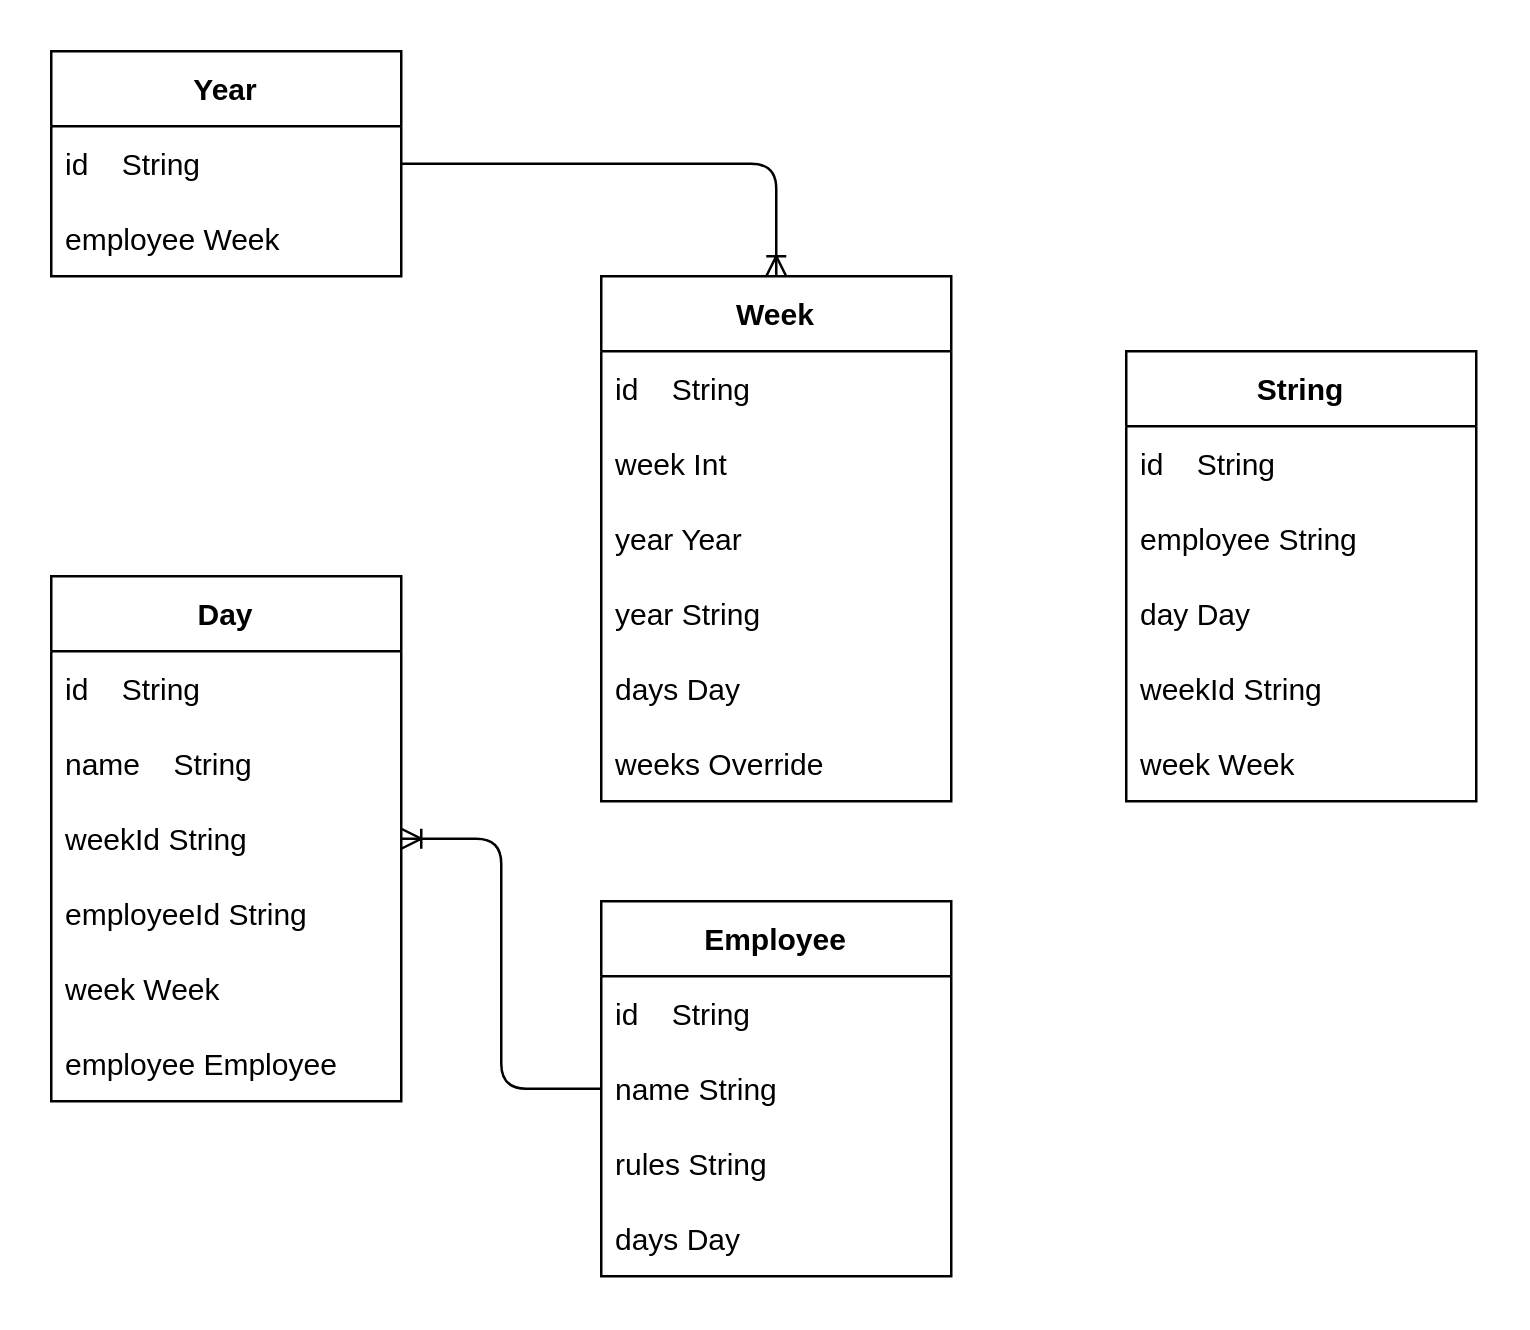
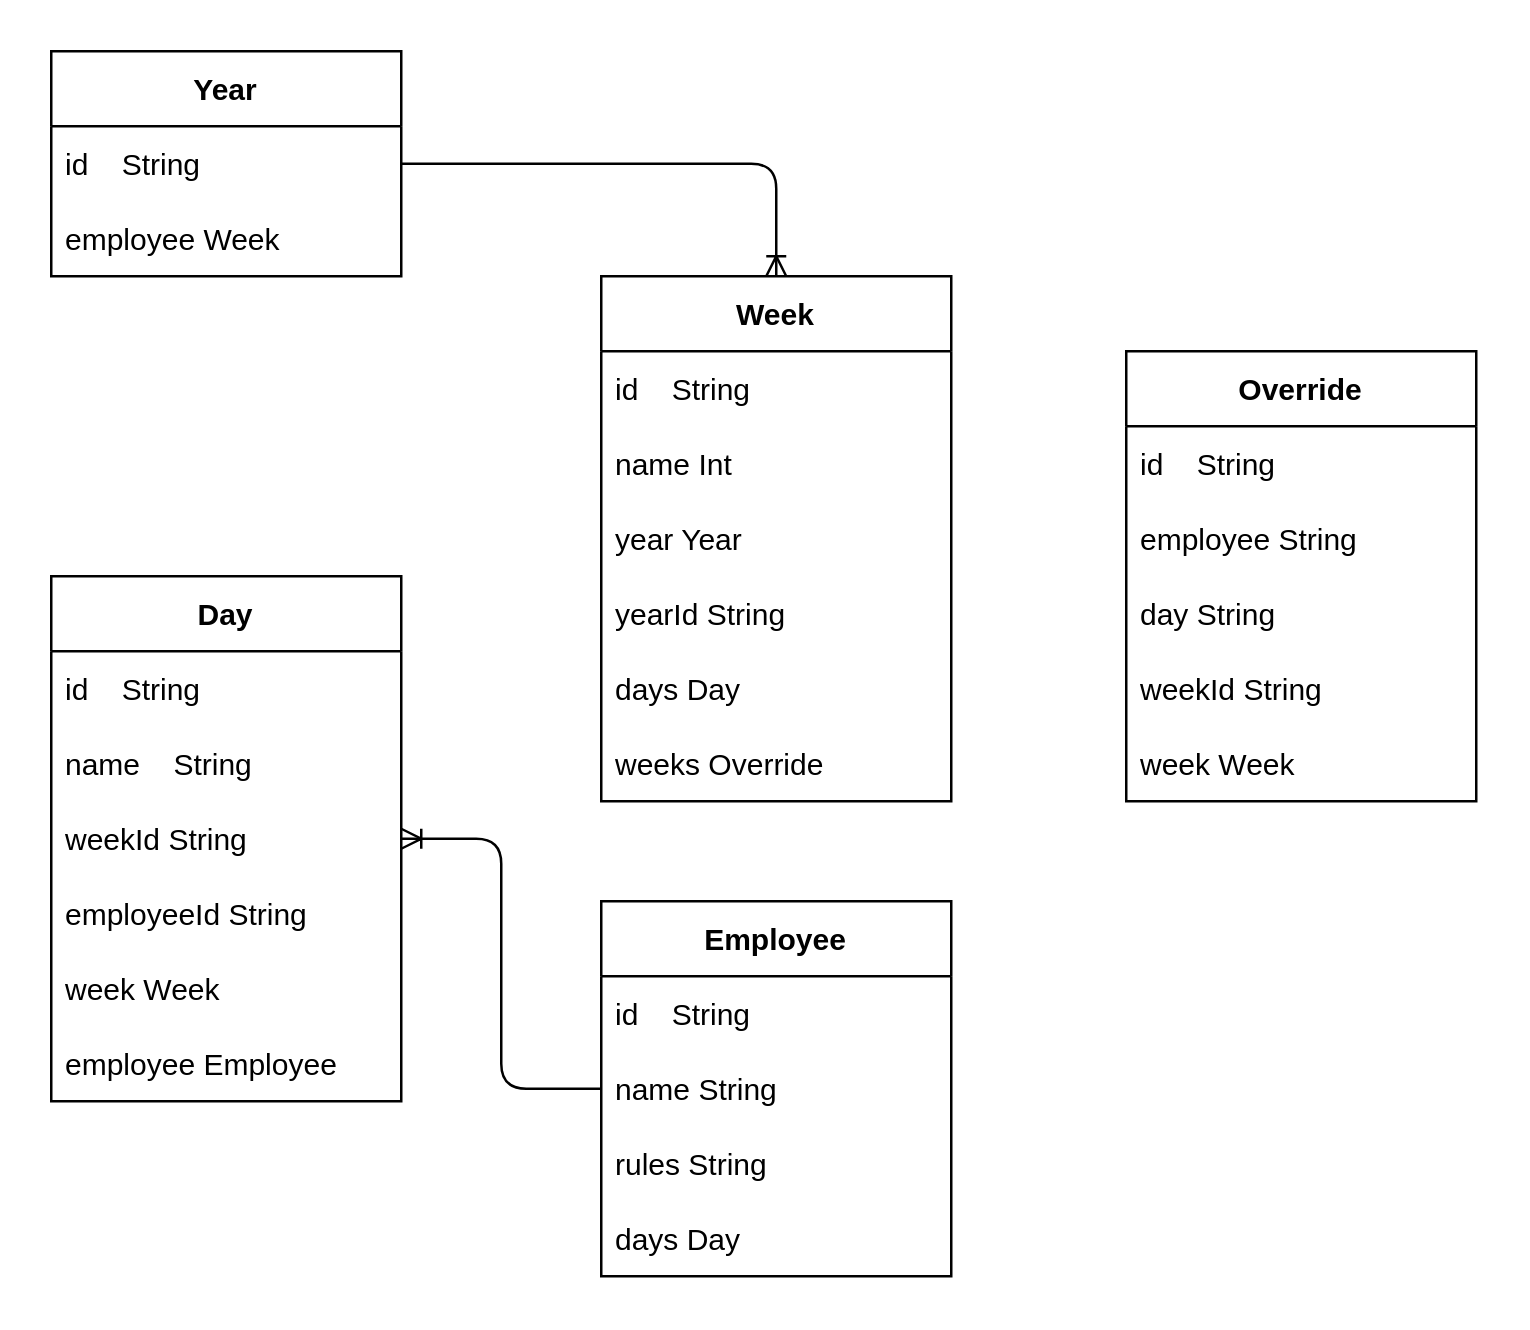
(1300, 390) -> (1300, 390)
(678, 465) -> (678, 465)
(700, 615) -> (716, 615)
(1195, 615) -> (1216, 615)
